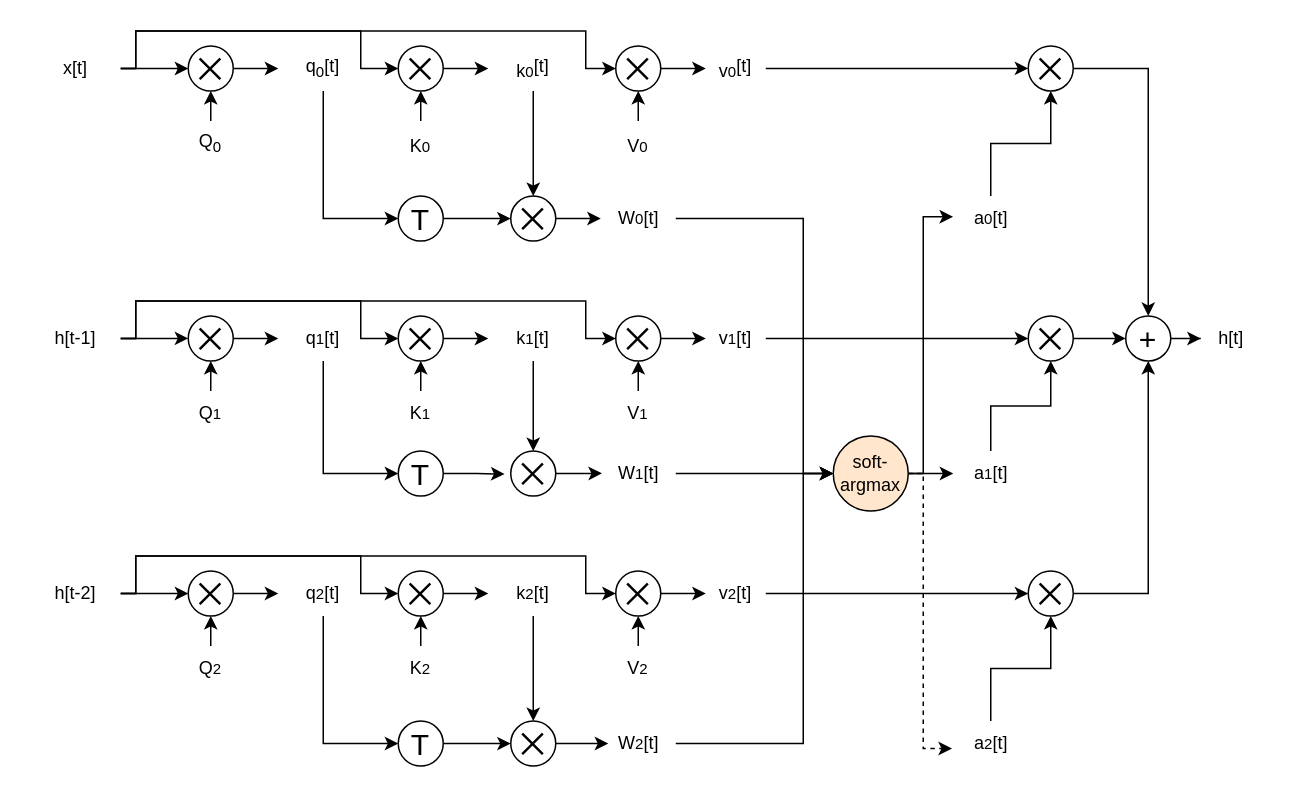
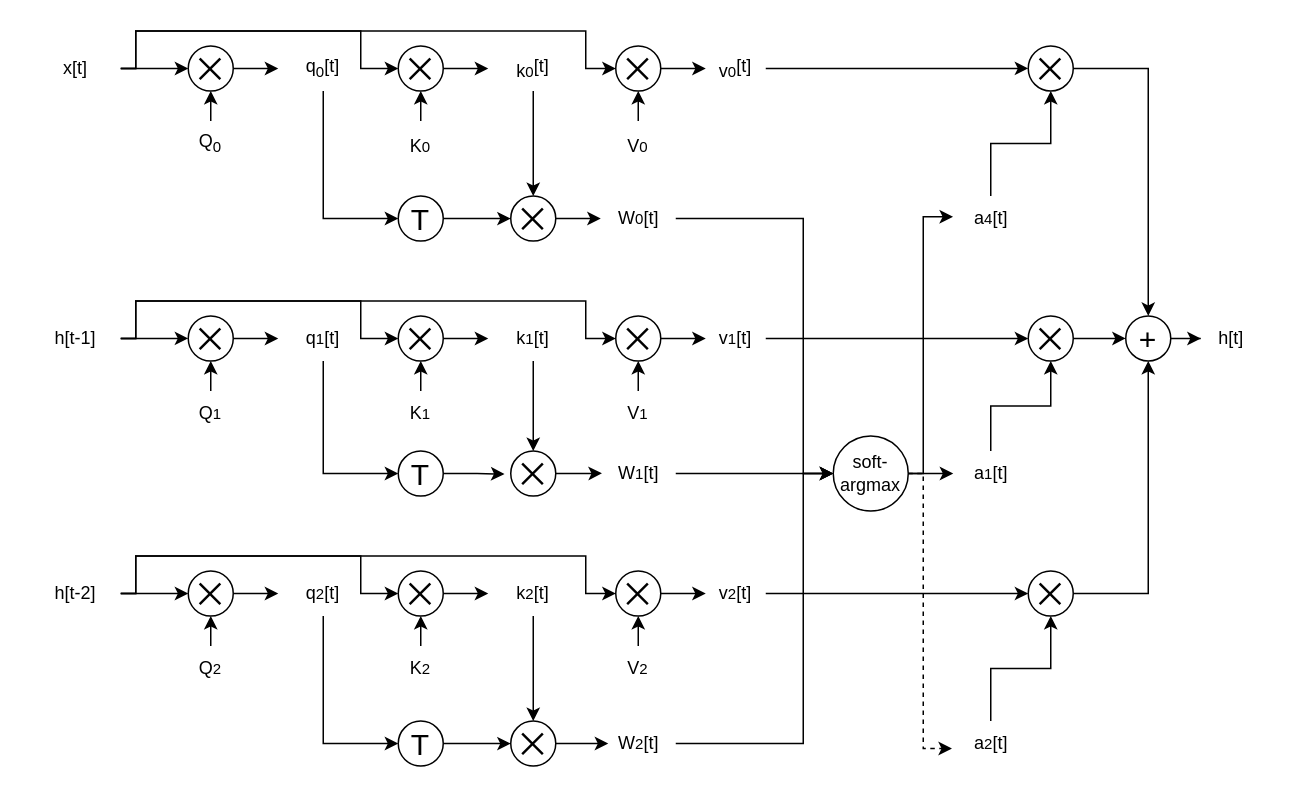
(992, 218) -> (992, 218)
(871, 473) -> (871, 473)
